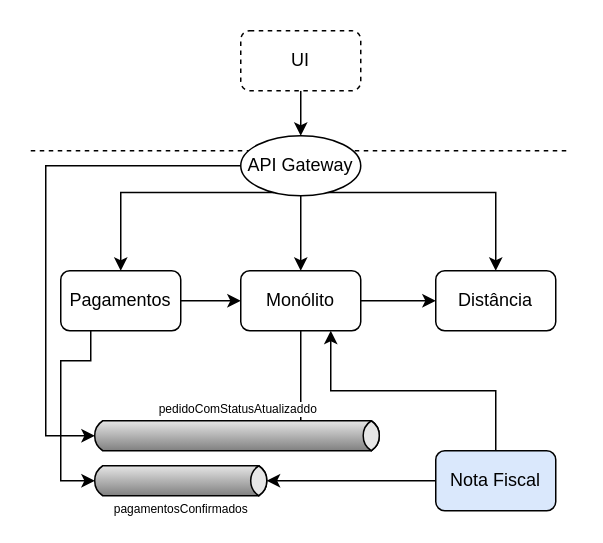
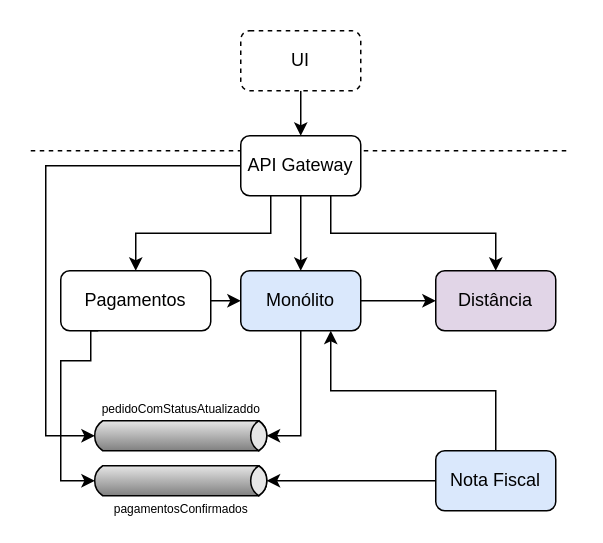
(301, 166) -> (301, 166)
(121, 301) -> (136, 301)
(301, 301) -> (301, 301)
(496, 301) -> (496, 301)
(237, 436) -> (181, 436)
